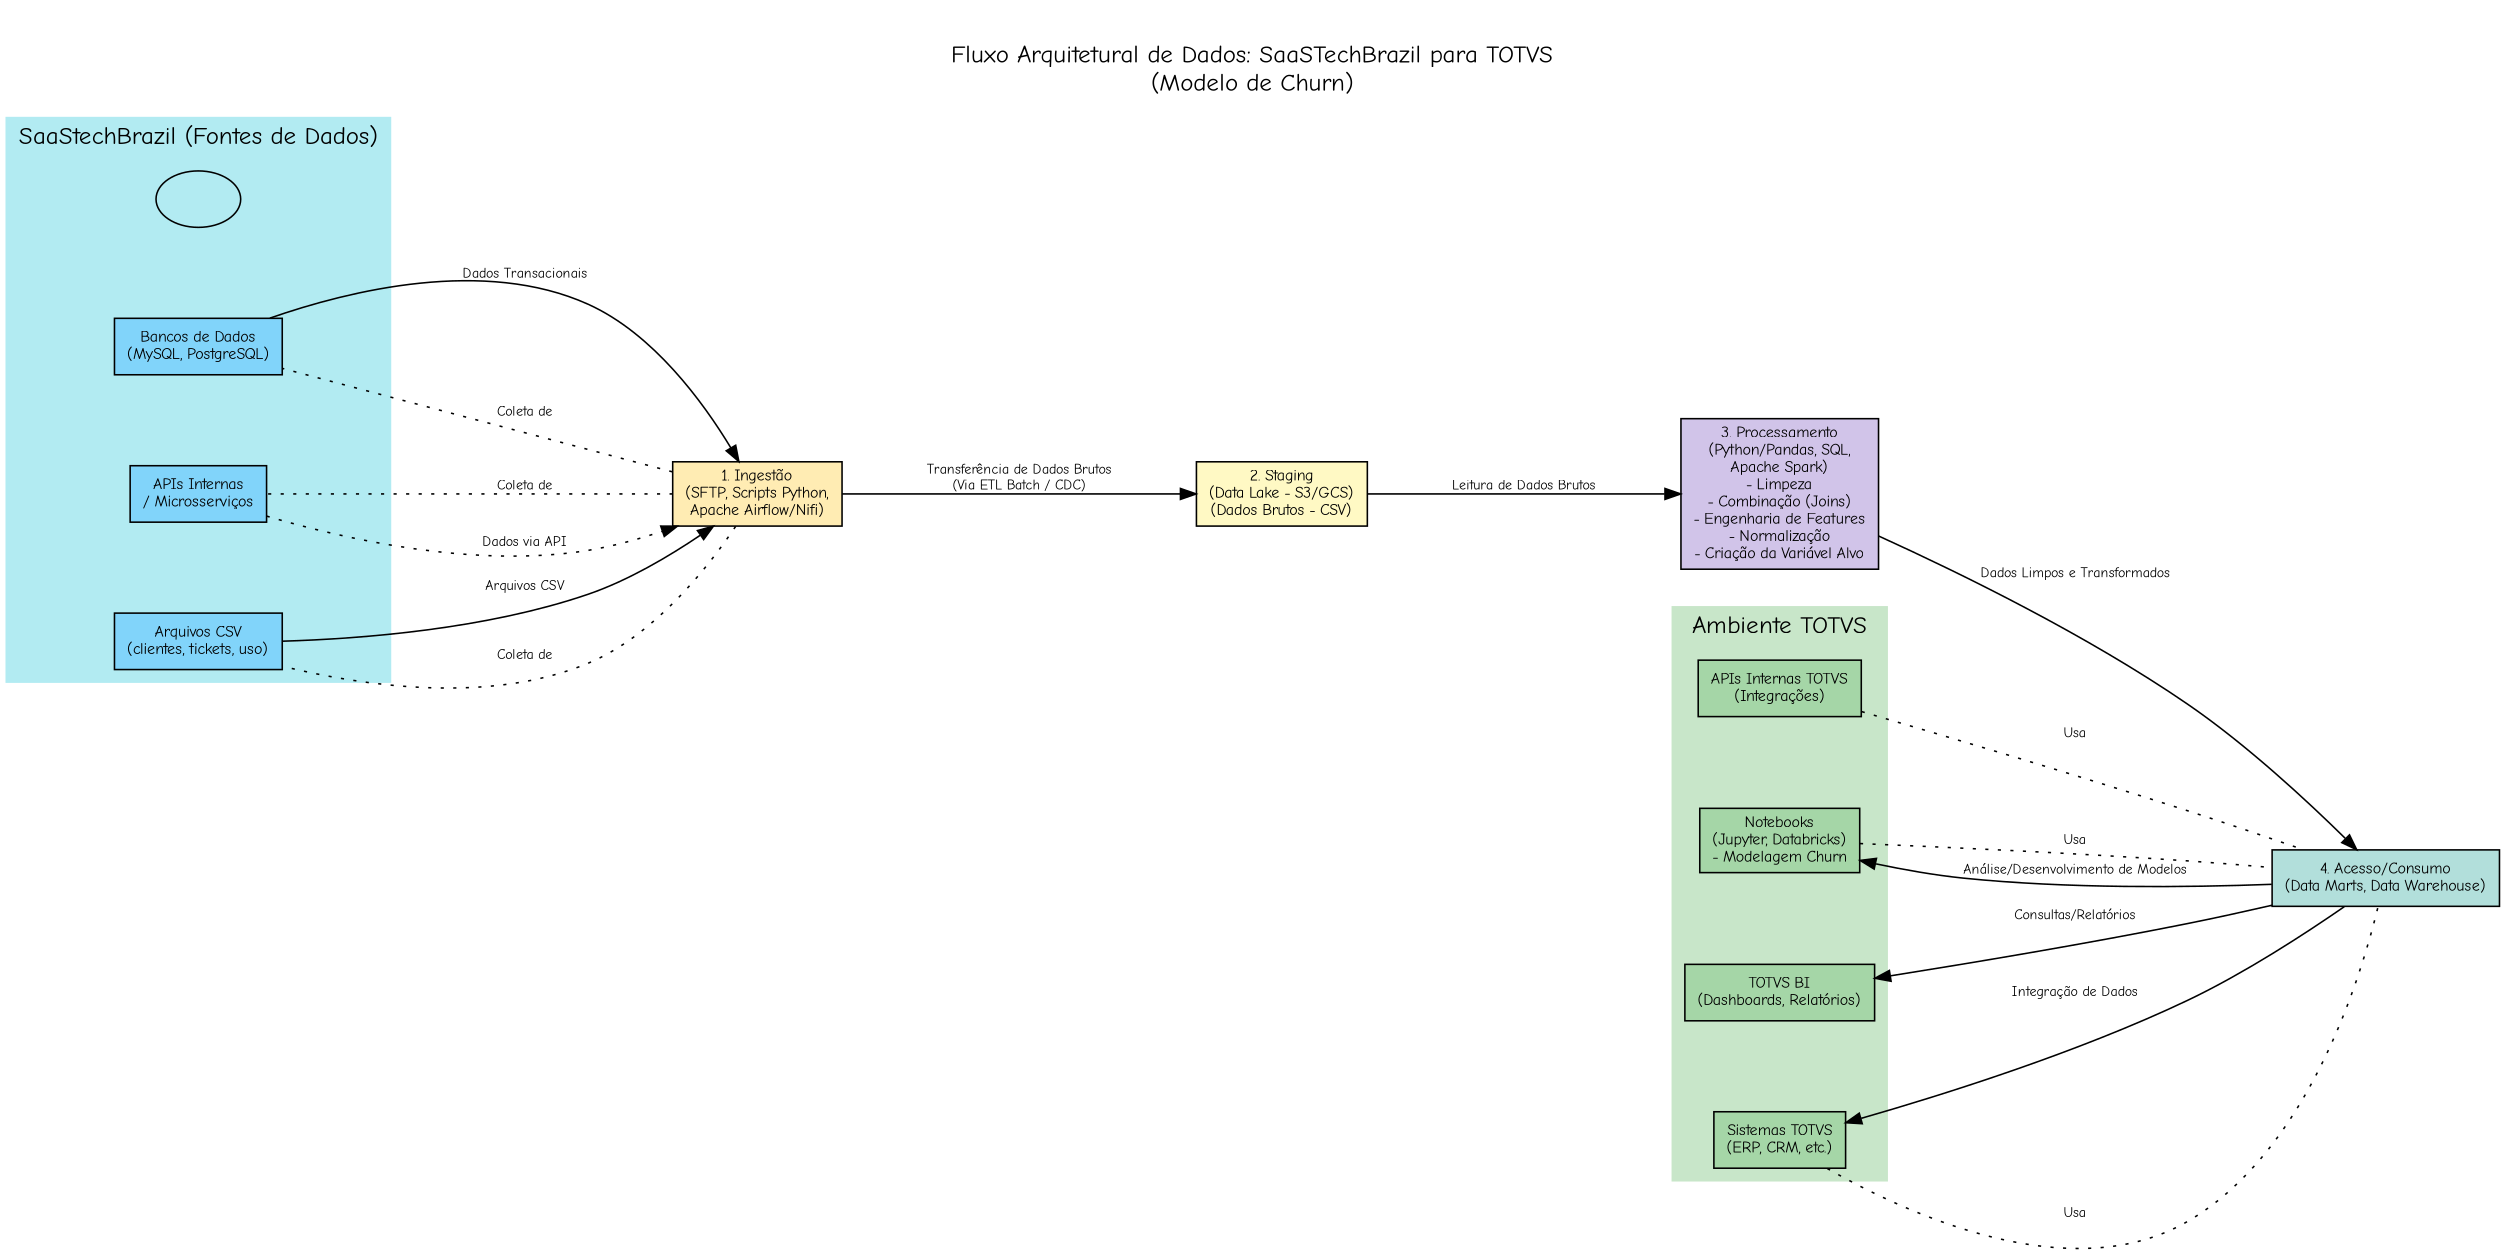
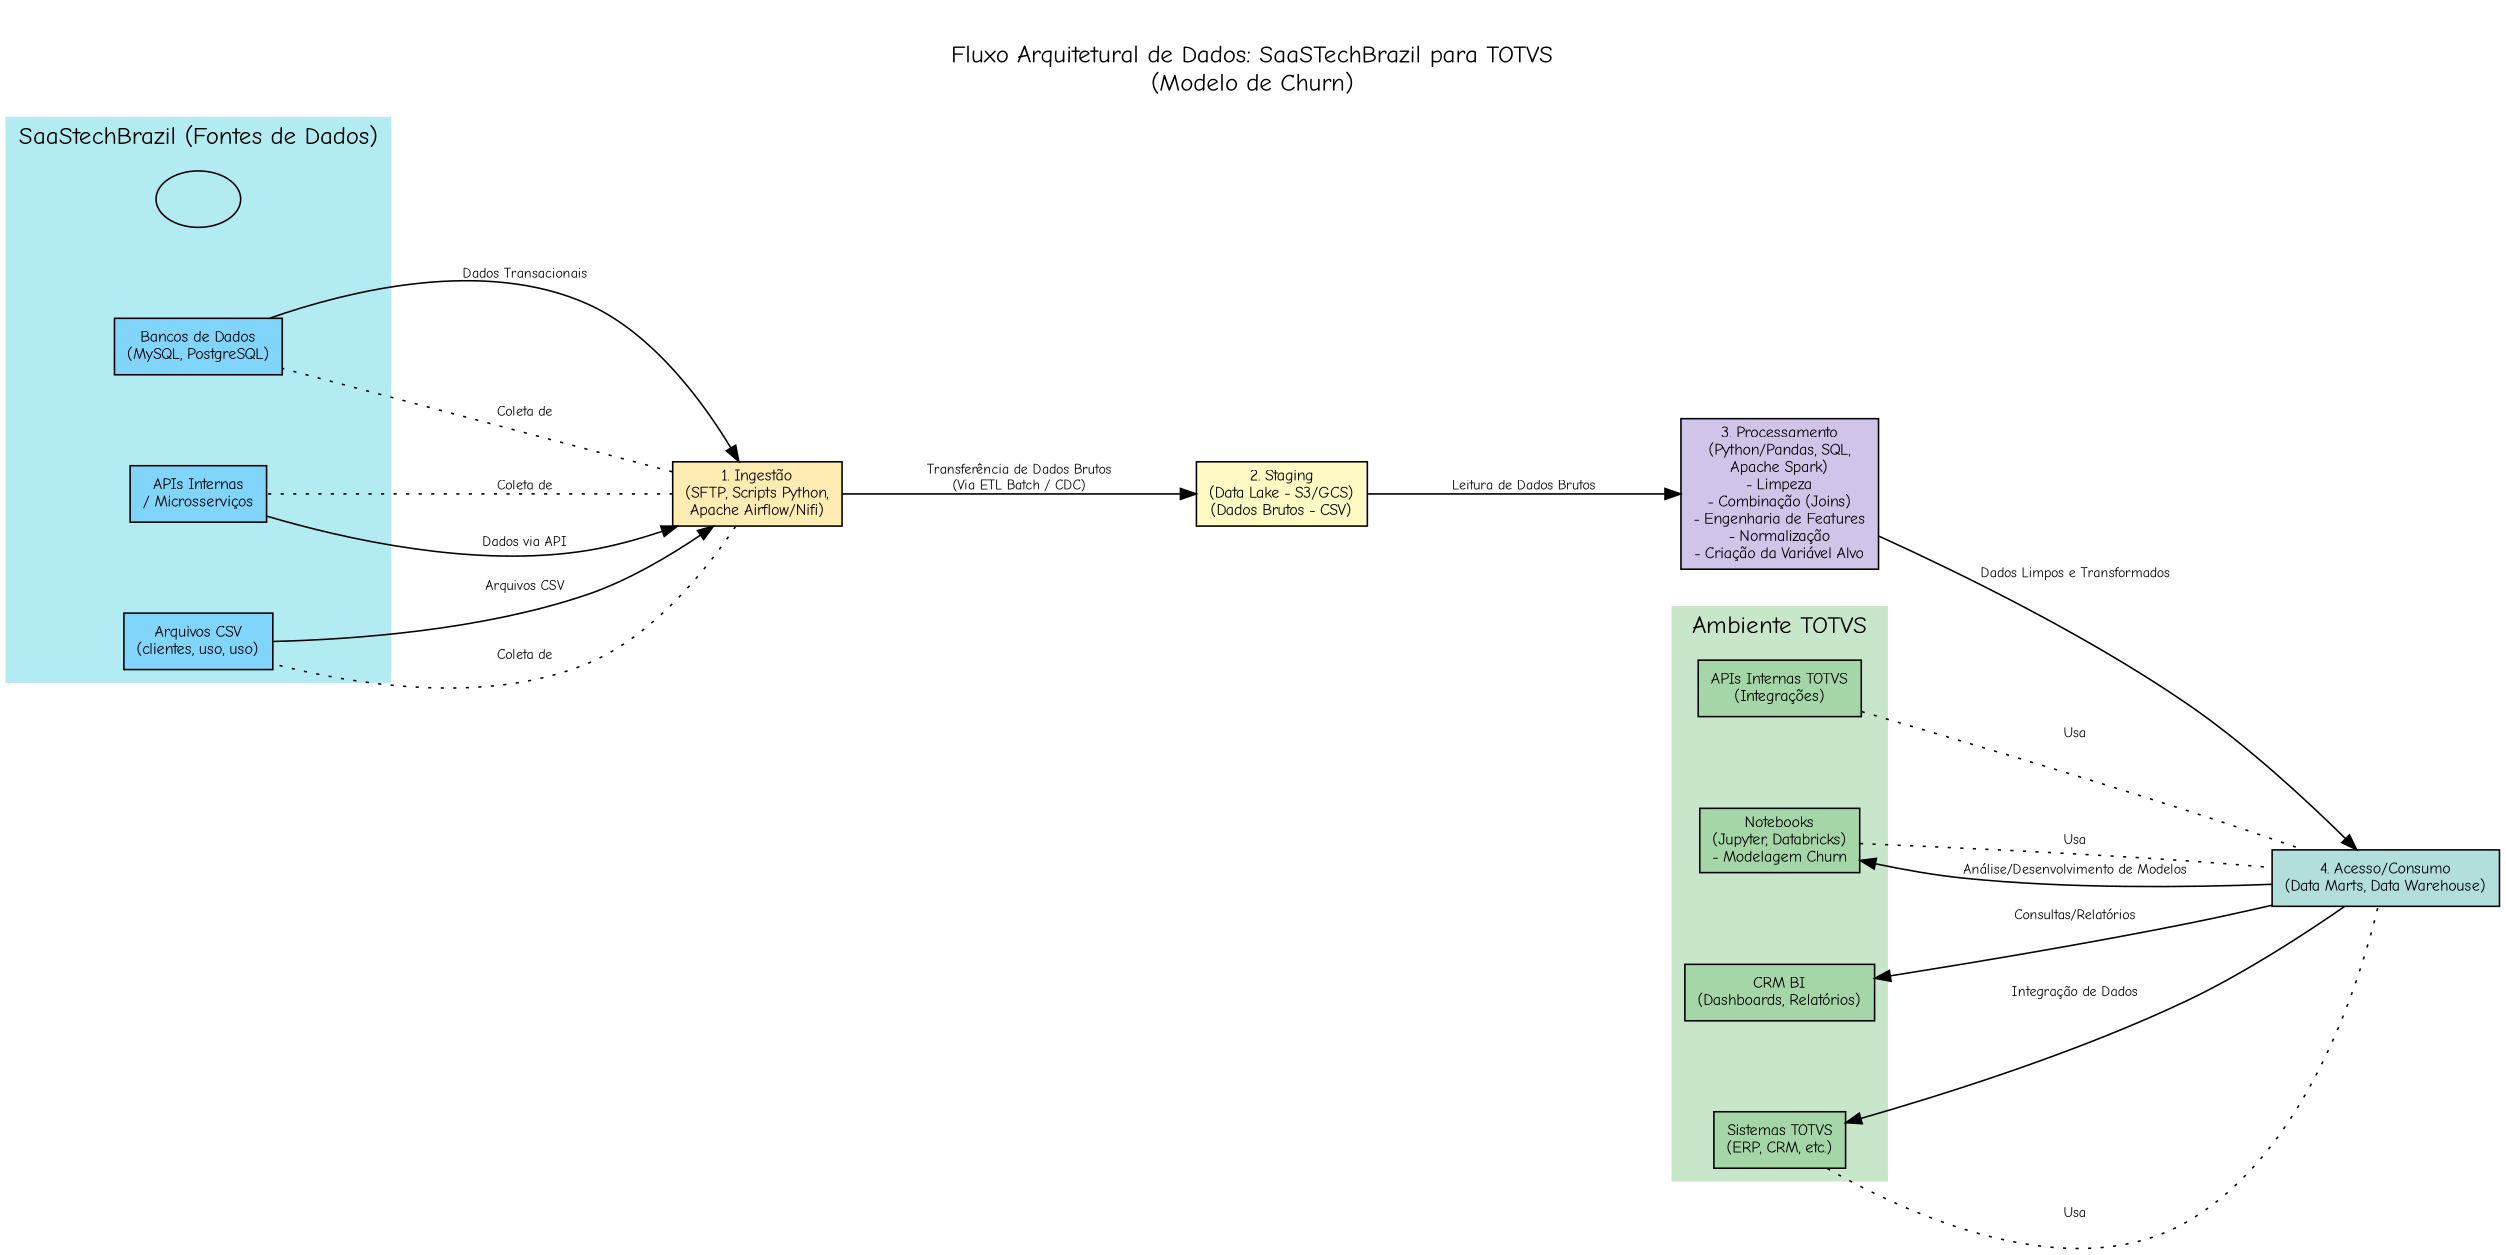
(464, 554) -> (464, 554)
(198, 641) -> (198, 641)
(1780, 993) -> (1780, 993)
